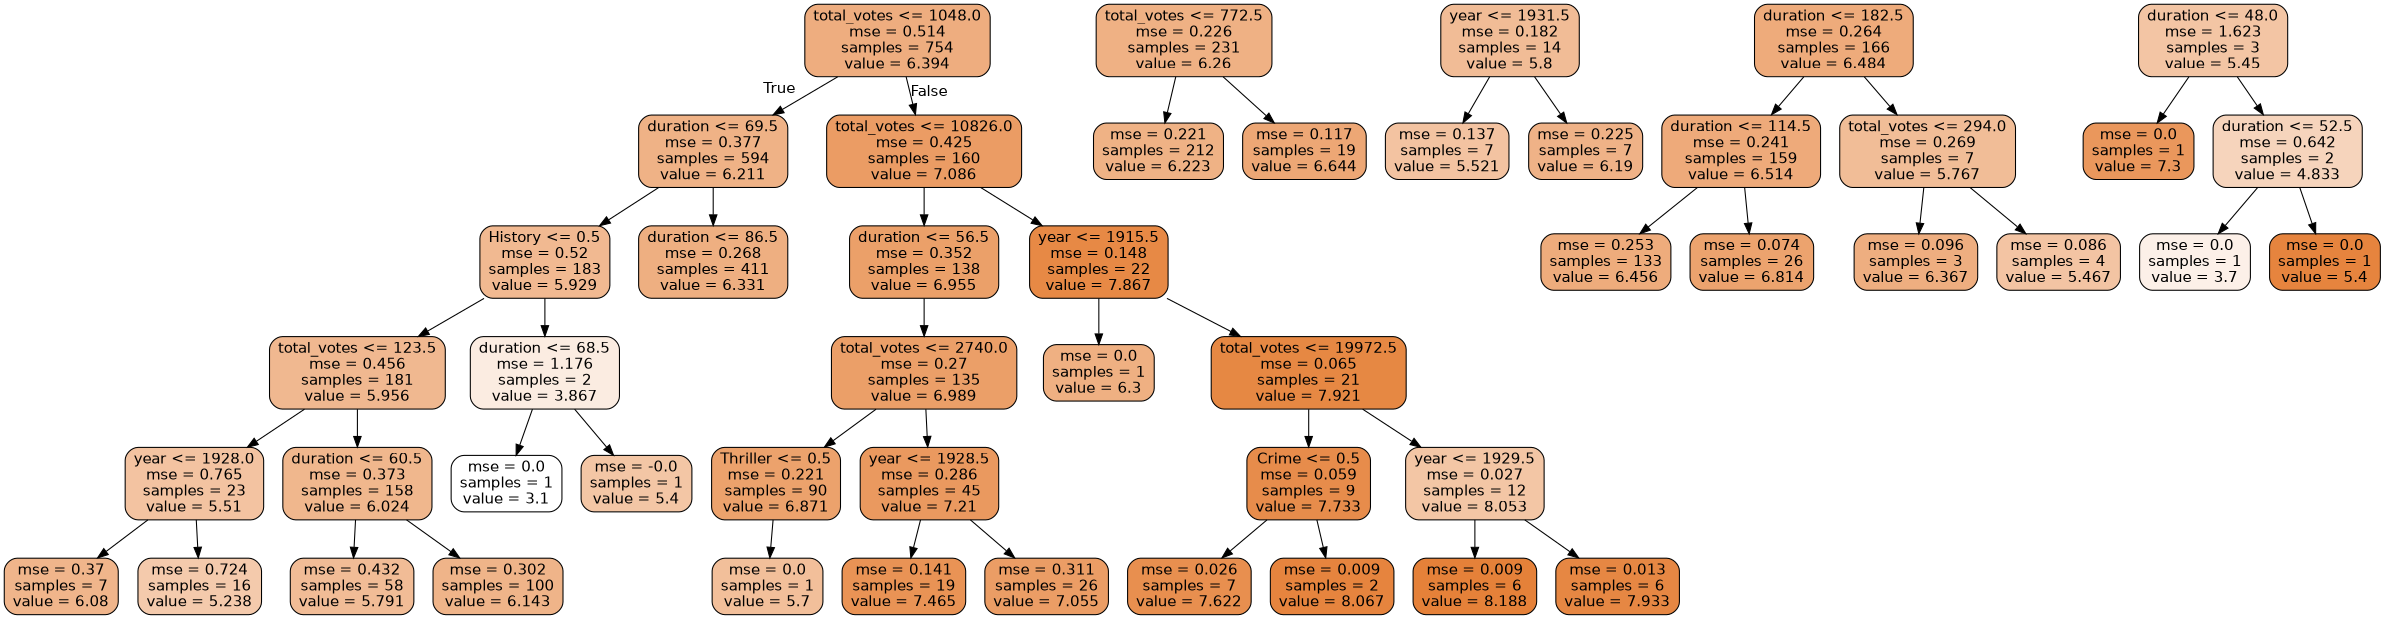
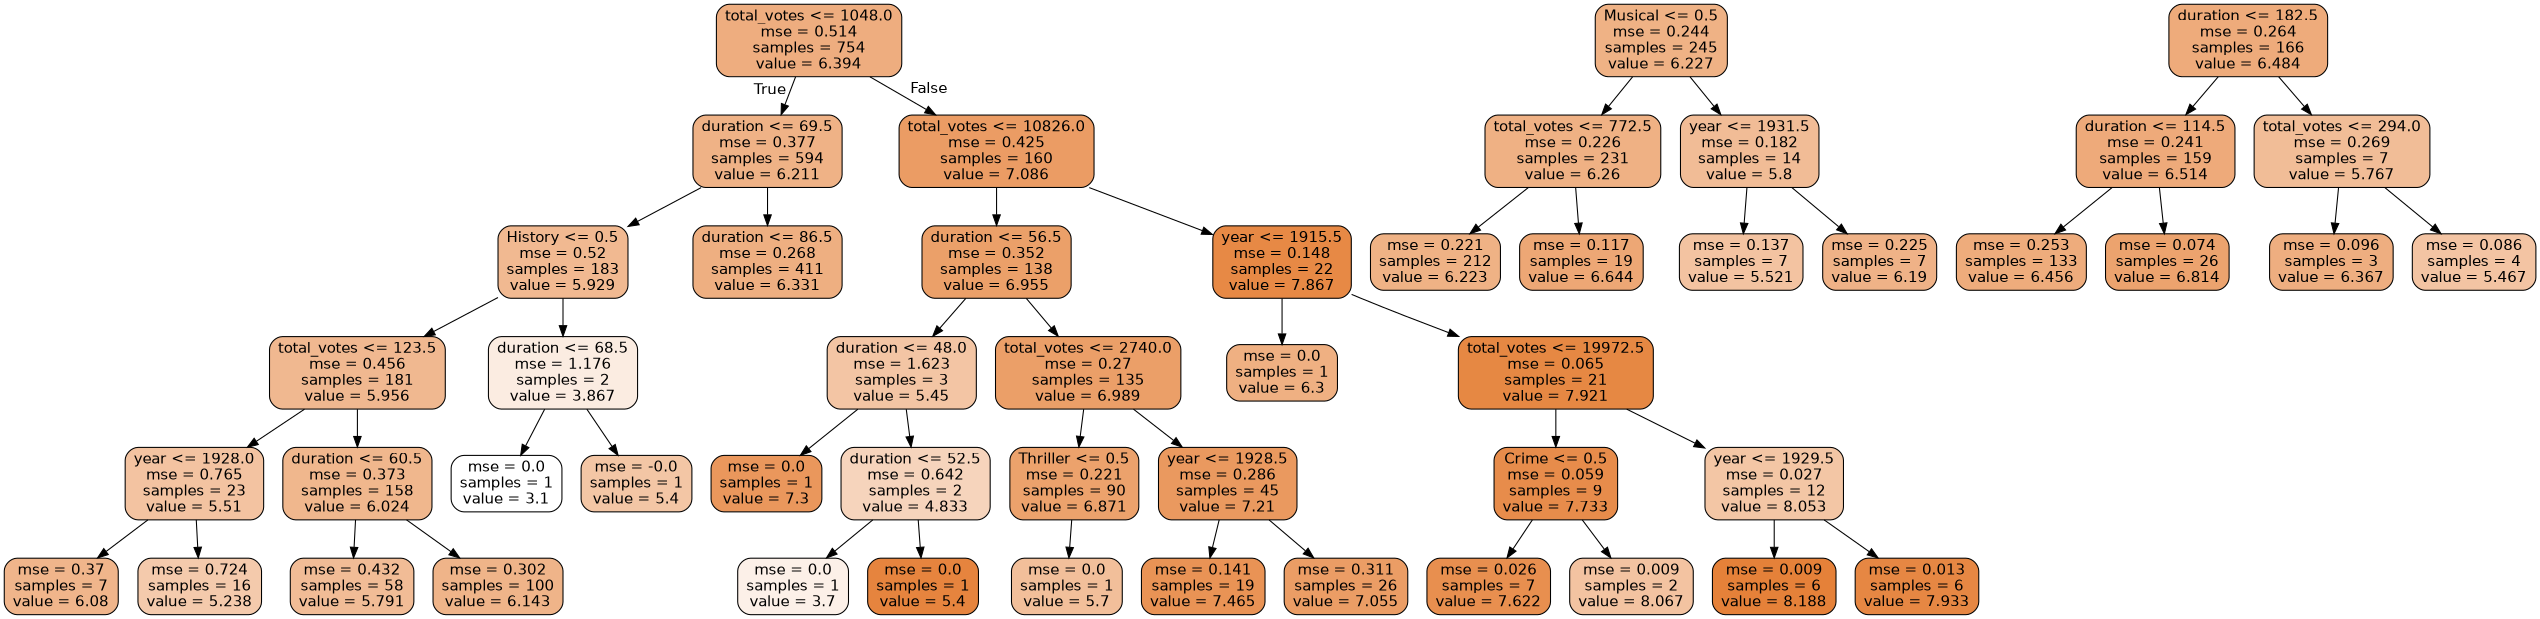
none -> (1661, 40)
none -> (953, 313)
(1332, 586) -> (1631, 586)
